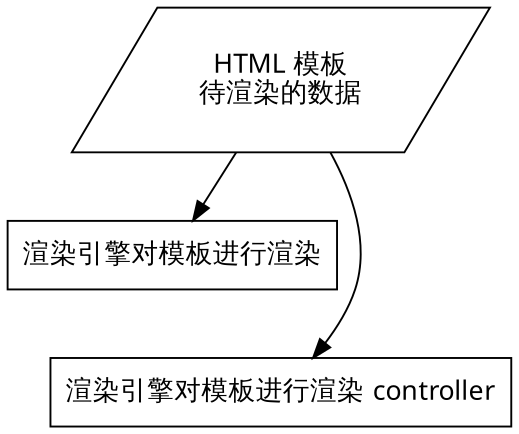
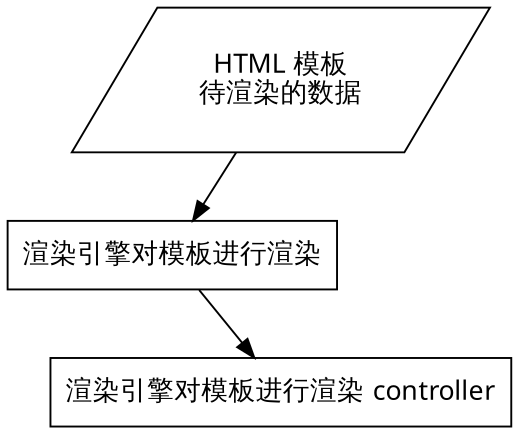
(360, 249) -> (221, 317)
